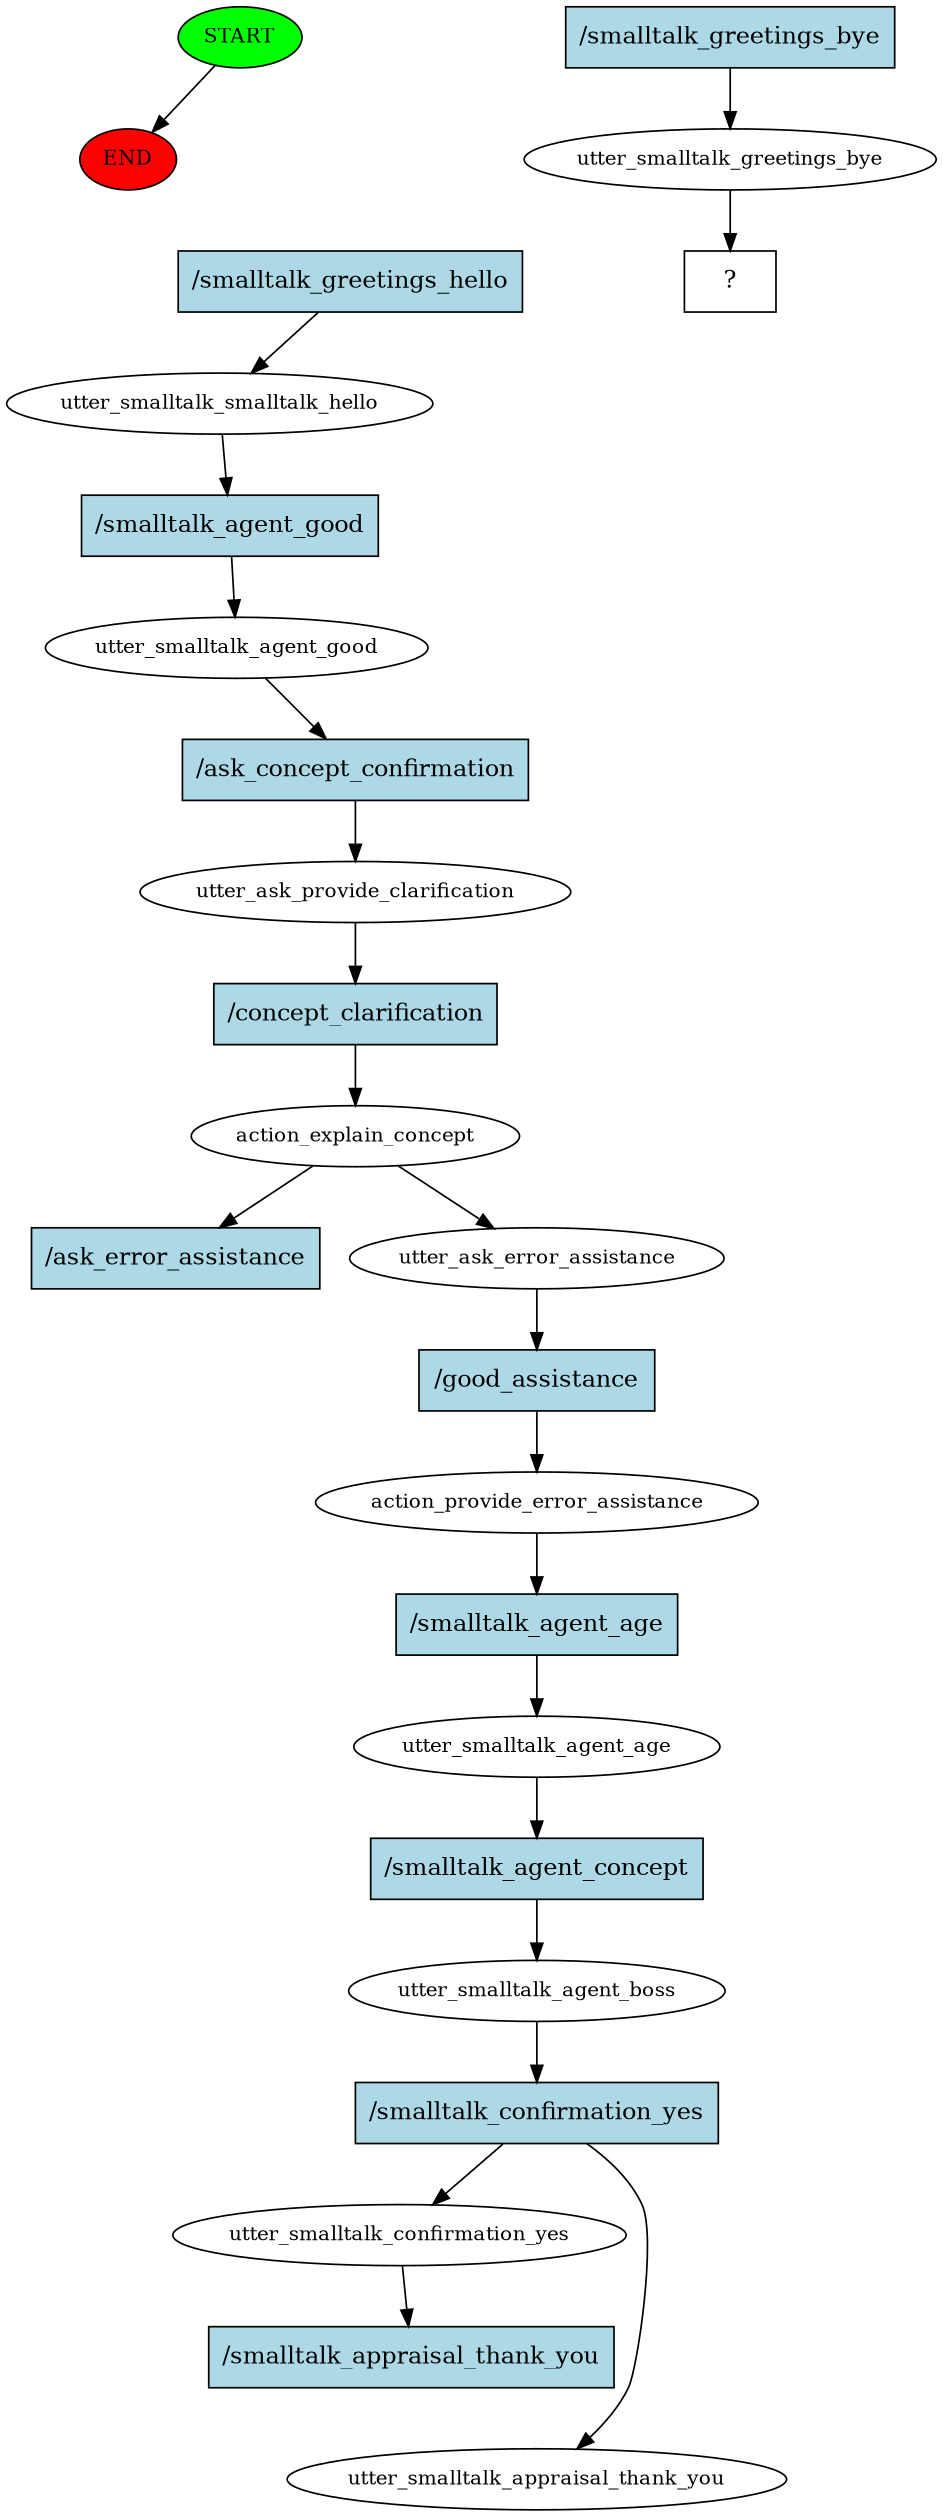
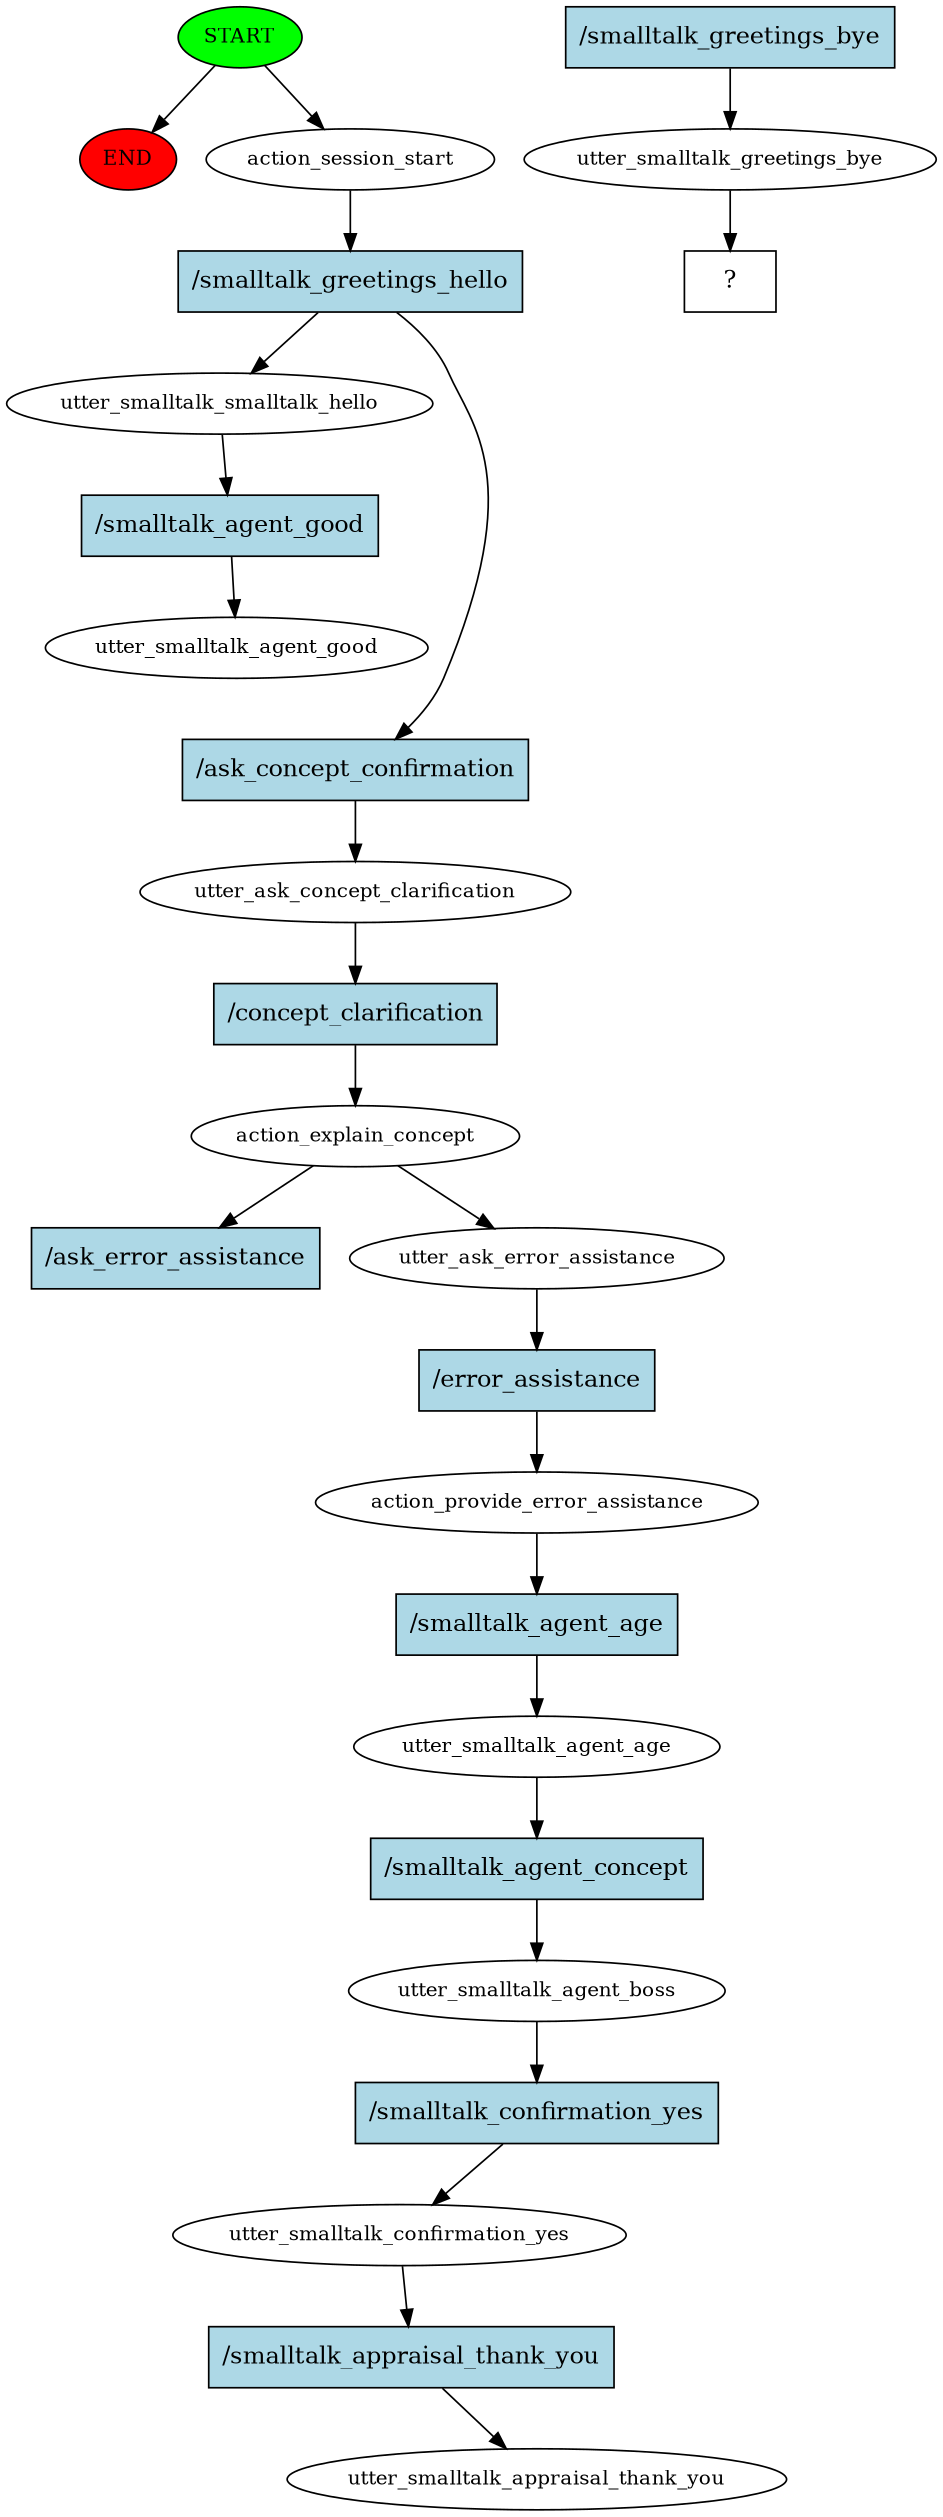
none -> (350, 159)
(290, 702) -> (487, 515)
(355, 892) -> (355, 892)
(537, 1380) -> (537, 1380)
(645, 2287) -> (468, 2413)
